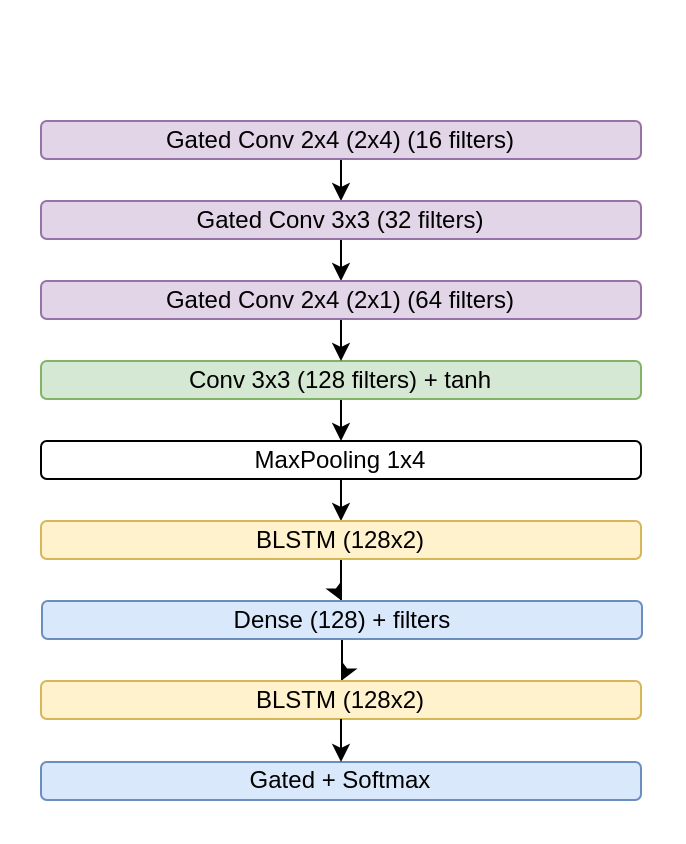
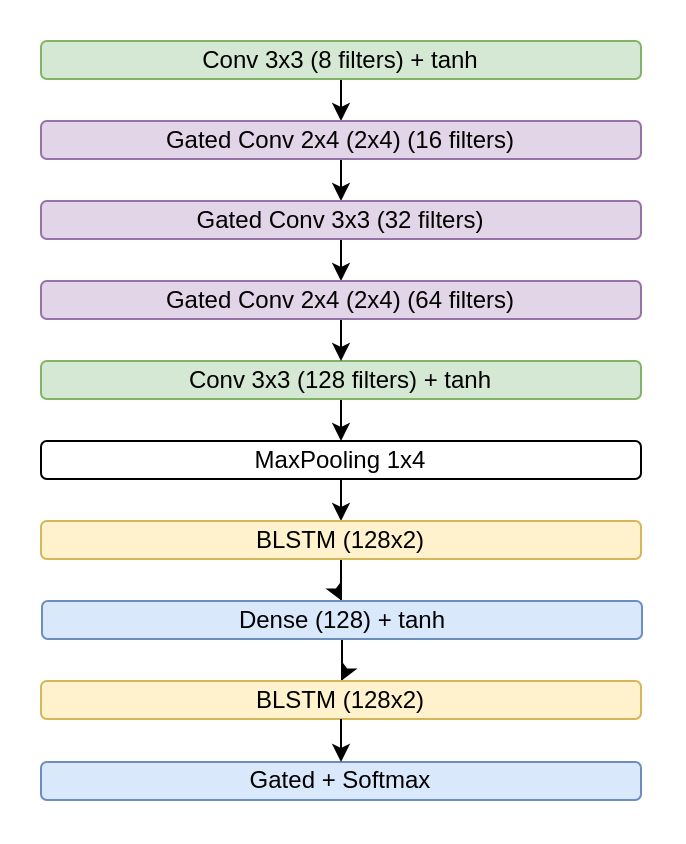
none -> (341, 60)
none -> (341, 107)
(341, 301) -> (341, 301)
(343, 621) -> (343, 621)
